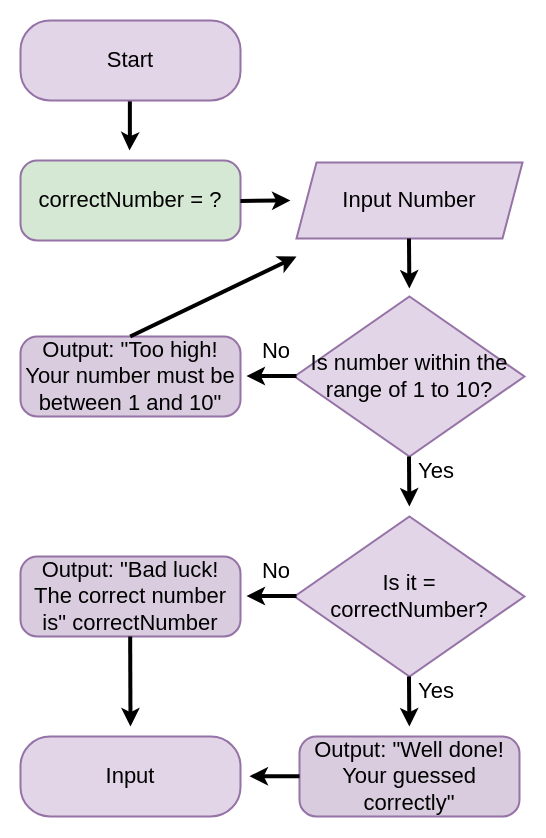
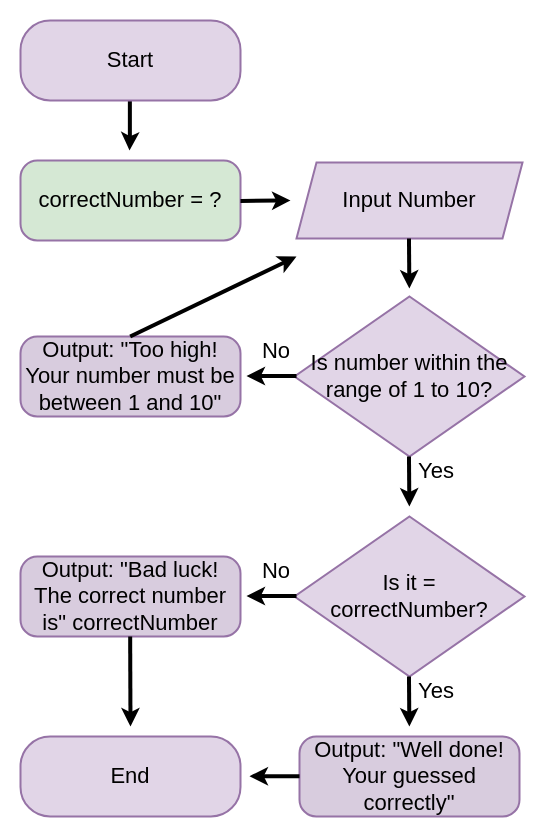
(131, 777) -> (131, 777)
